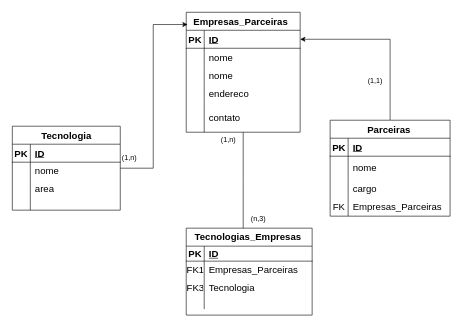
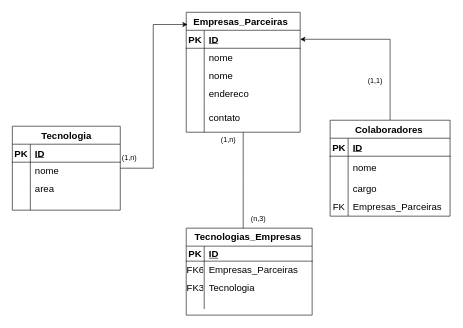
(391, 129) -> (391, 129)
(195, 270) -> (195, 270)
